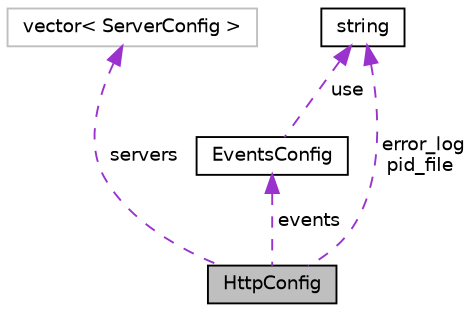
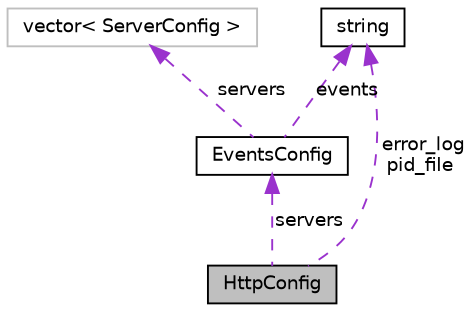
(345, 91) -> (345, 91)
(113, 191) -> (209, 98)
(307, 221) -> (307, 221)
